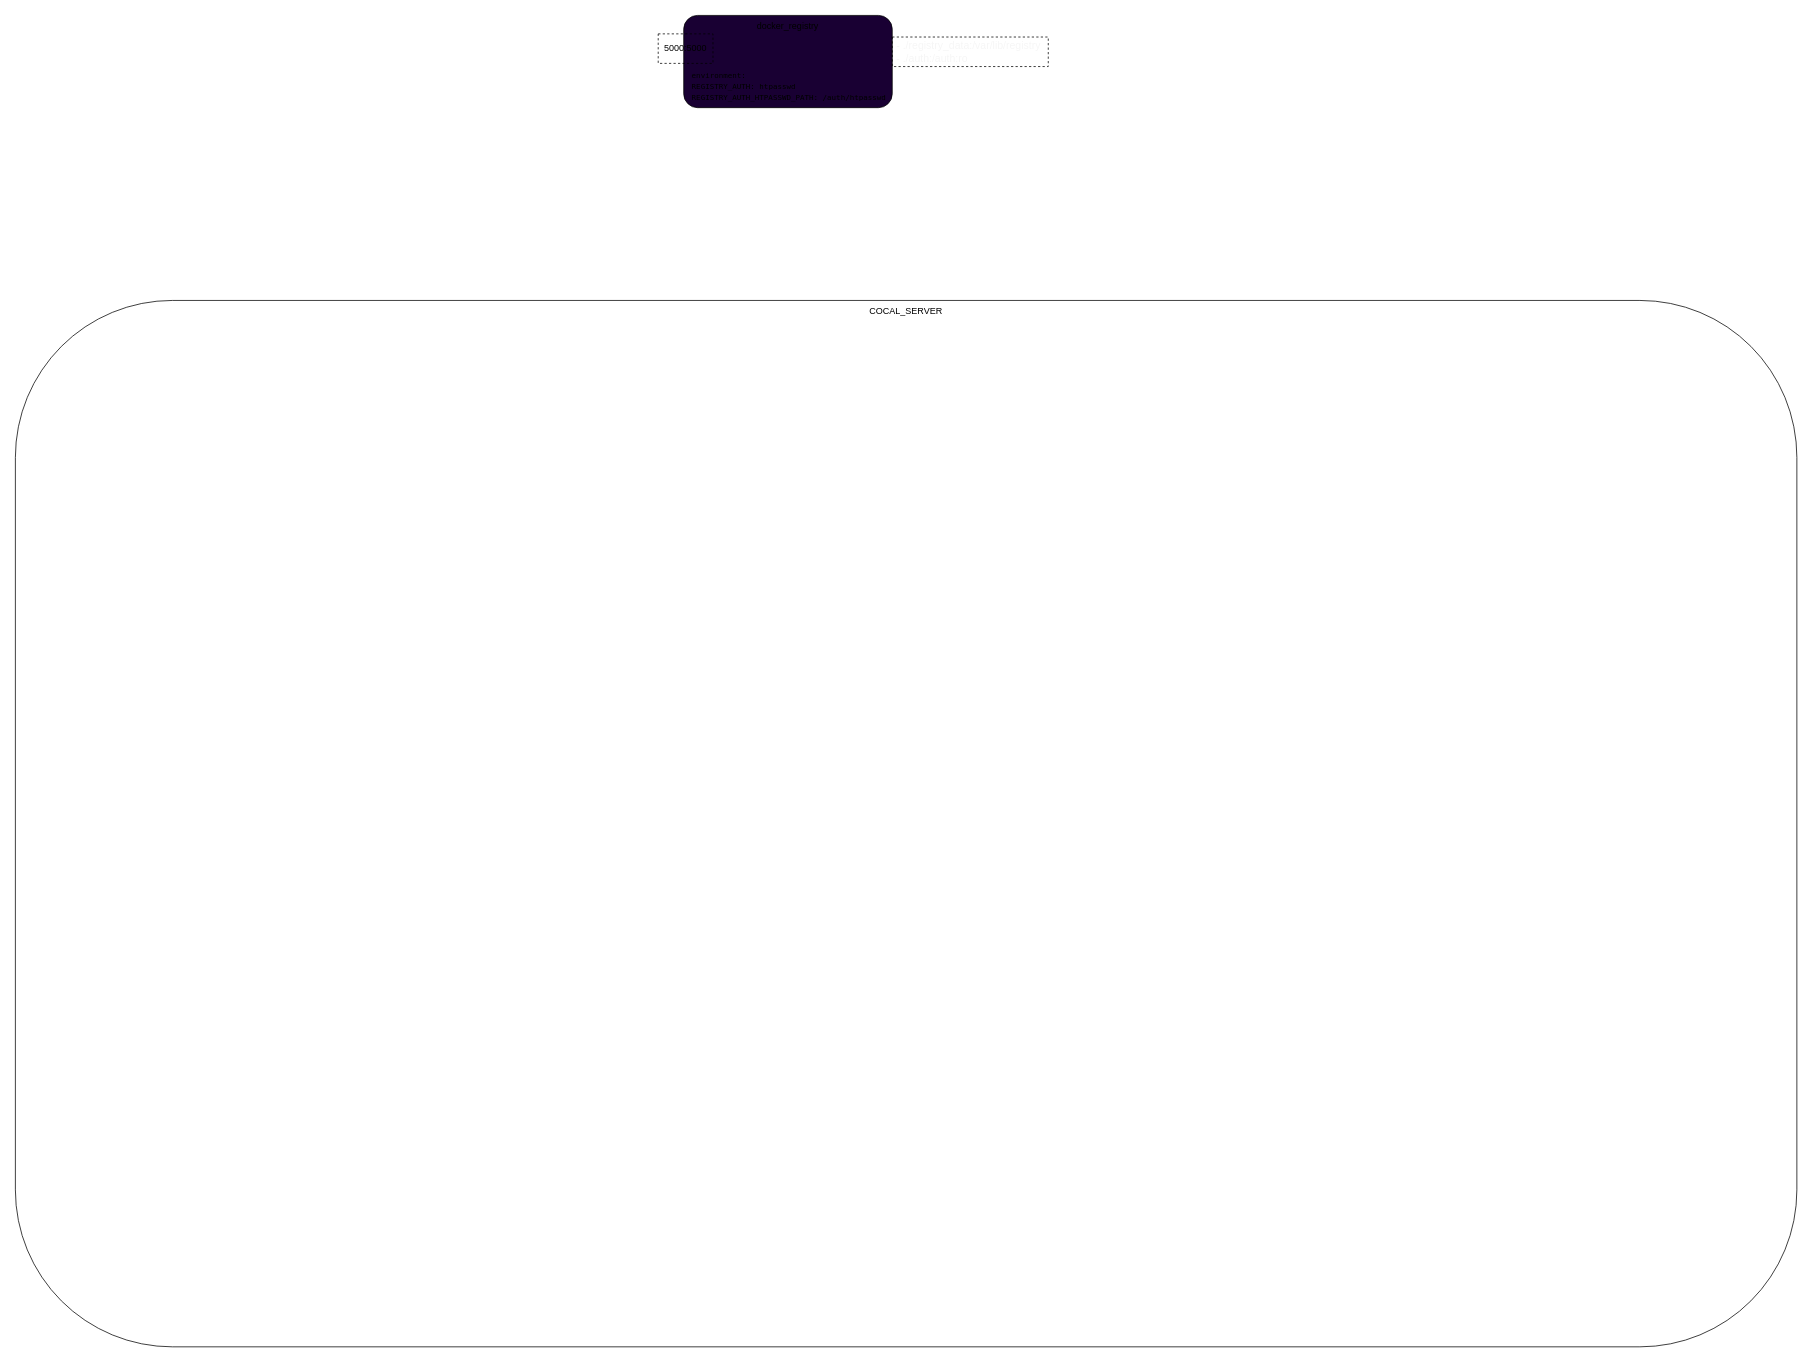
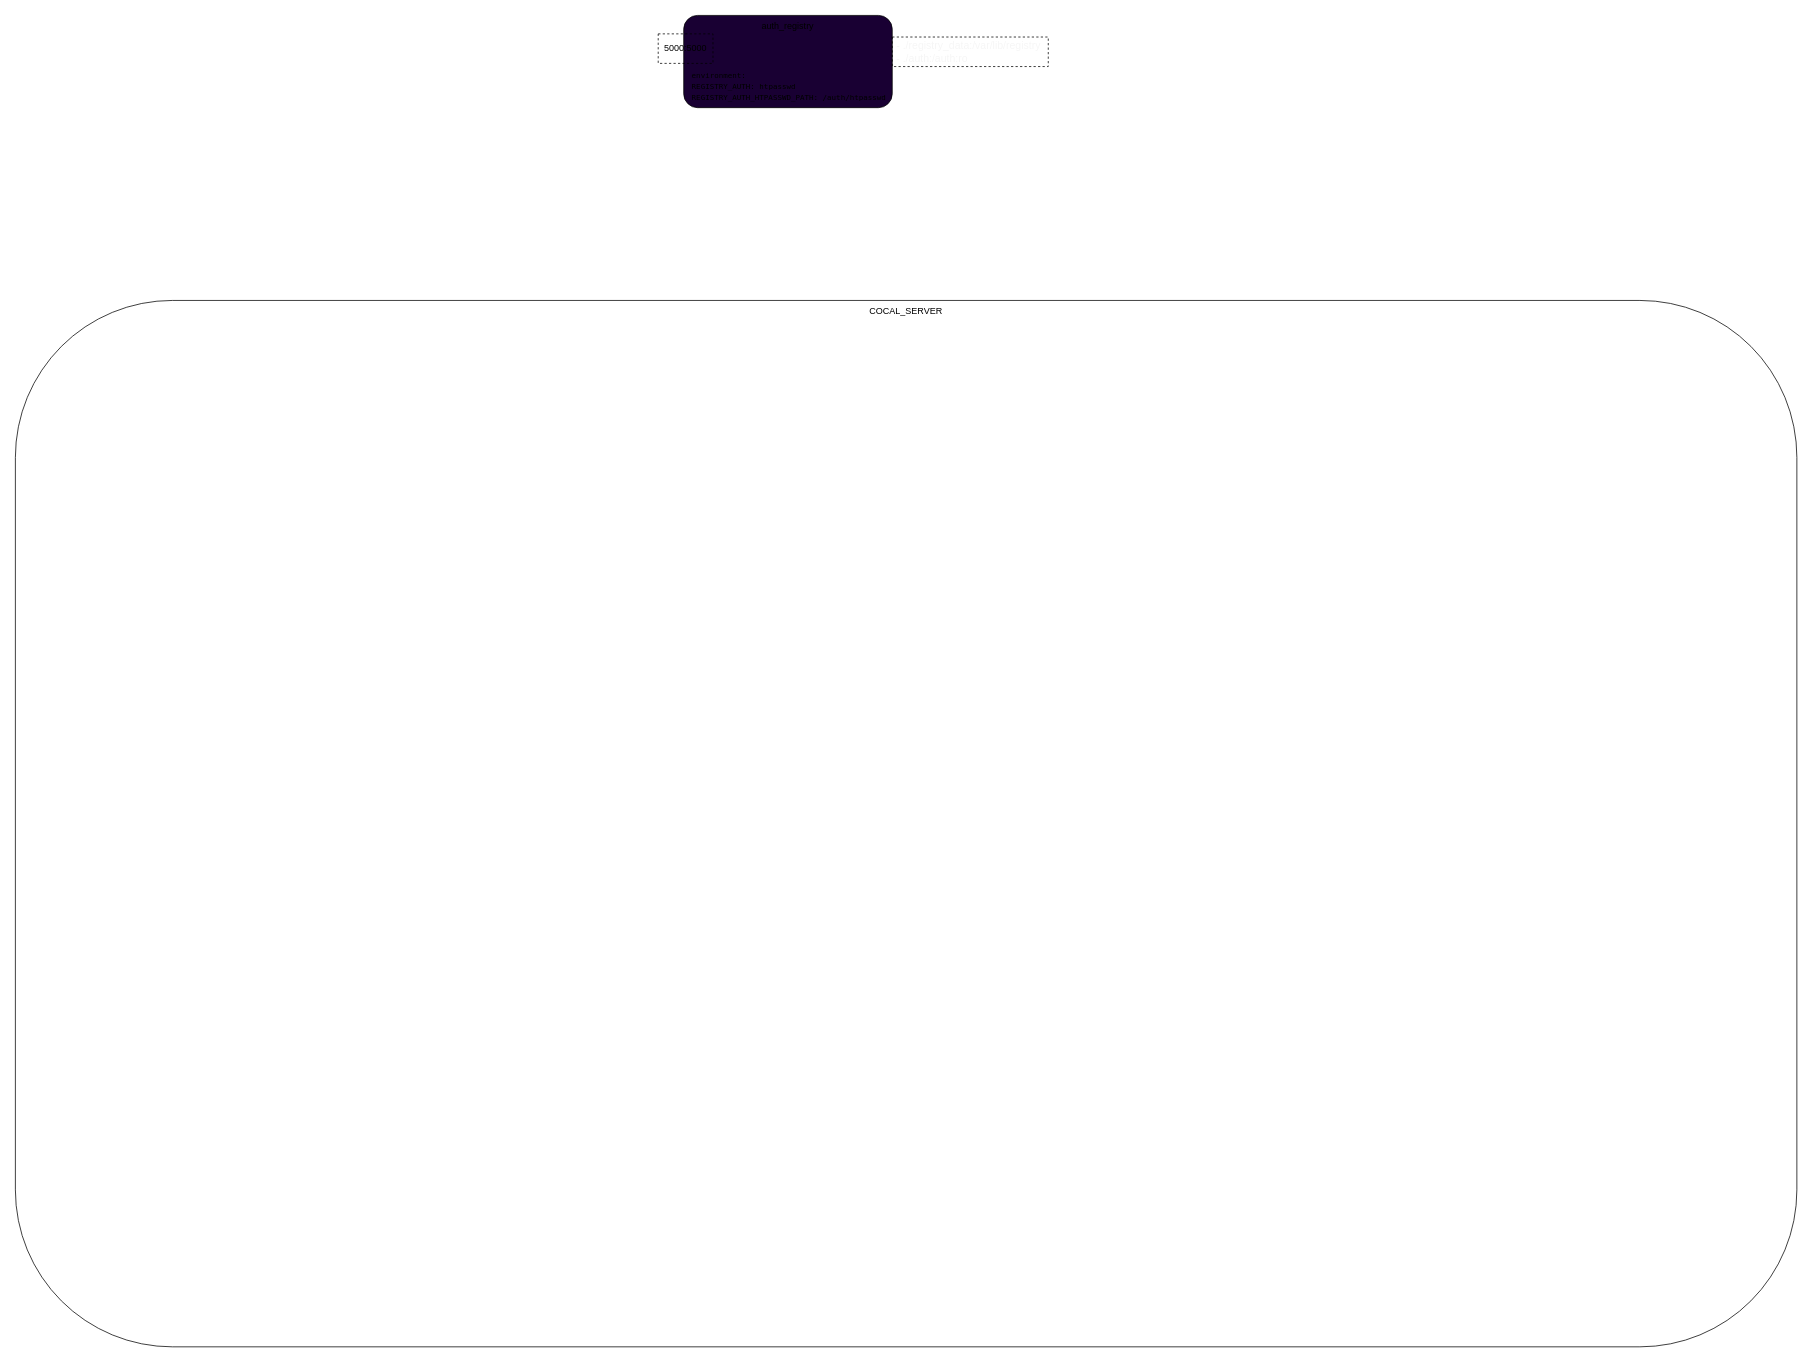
(788, 26) -> (788, 26)
